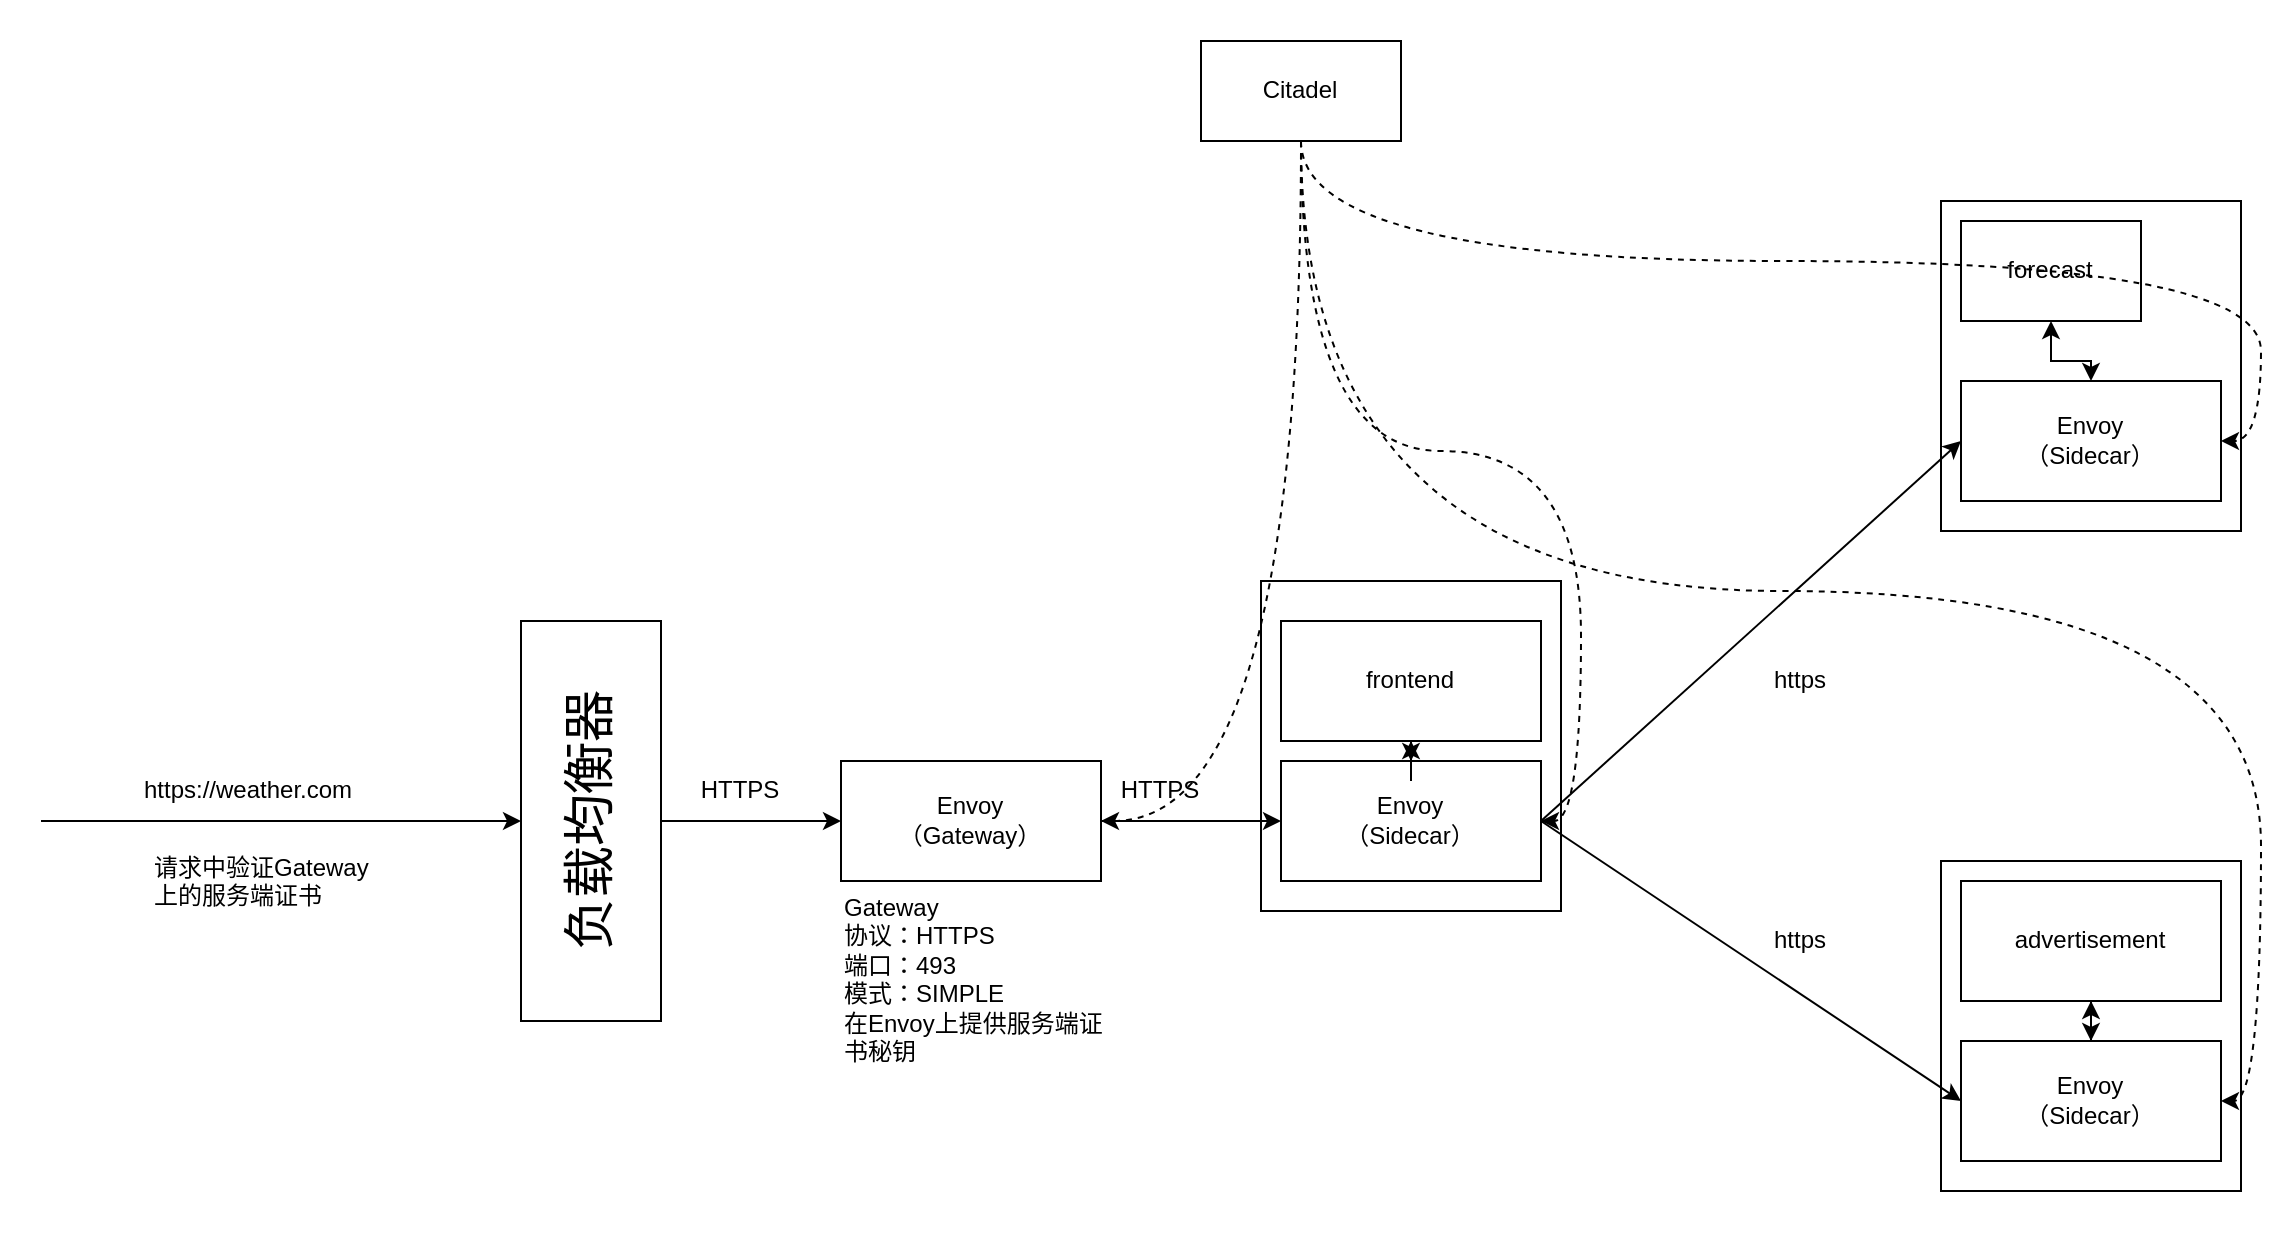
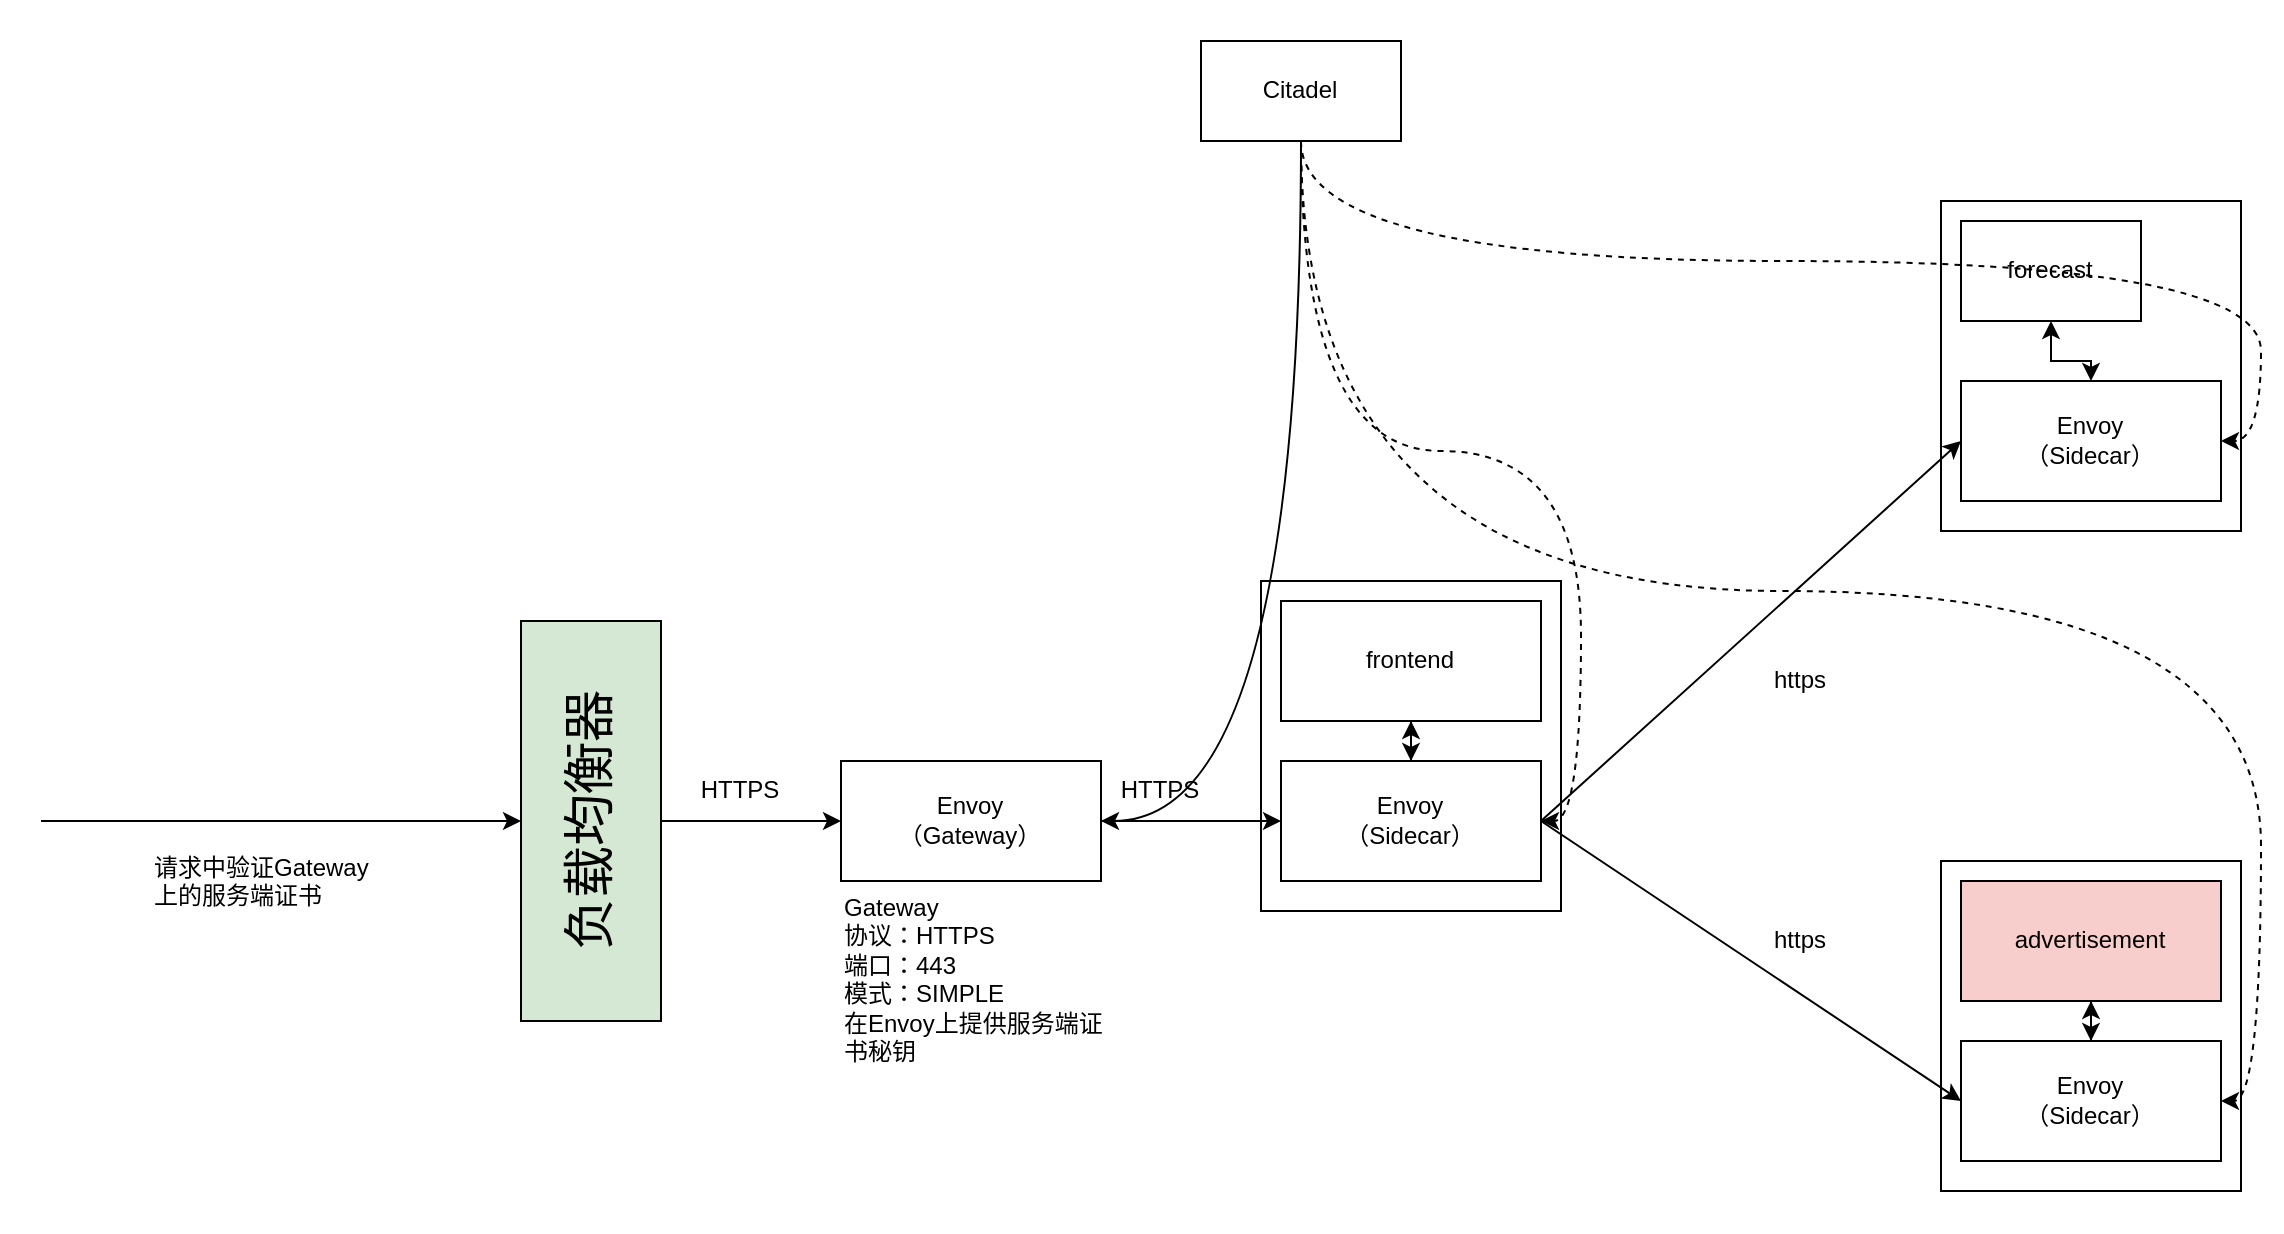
(1277, 537) -> (1277, 537)
(1411, 681) -> (1411, 661)
(261, 791) -> none
(591, 821) -> (591, 821)
(2091, 941) -> (2091, 941)
(983, 981) -> (983, 981)
